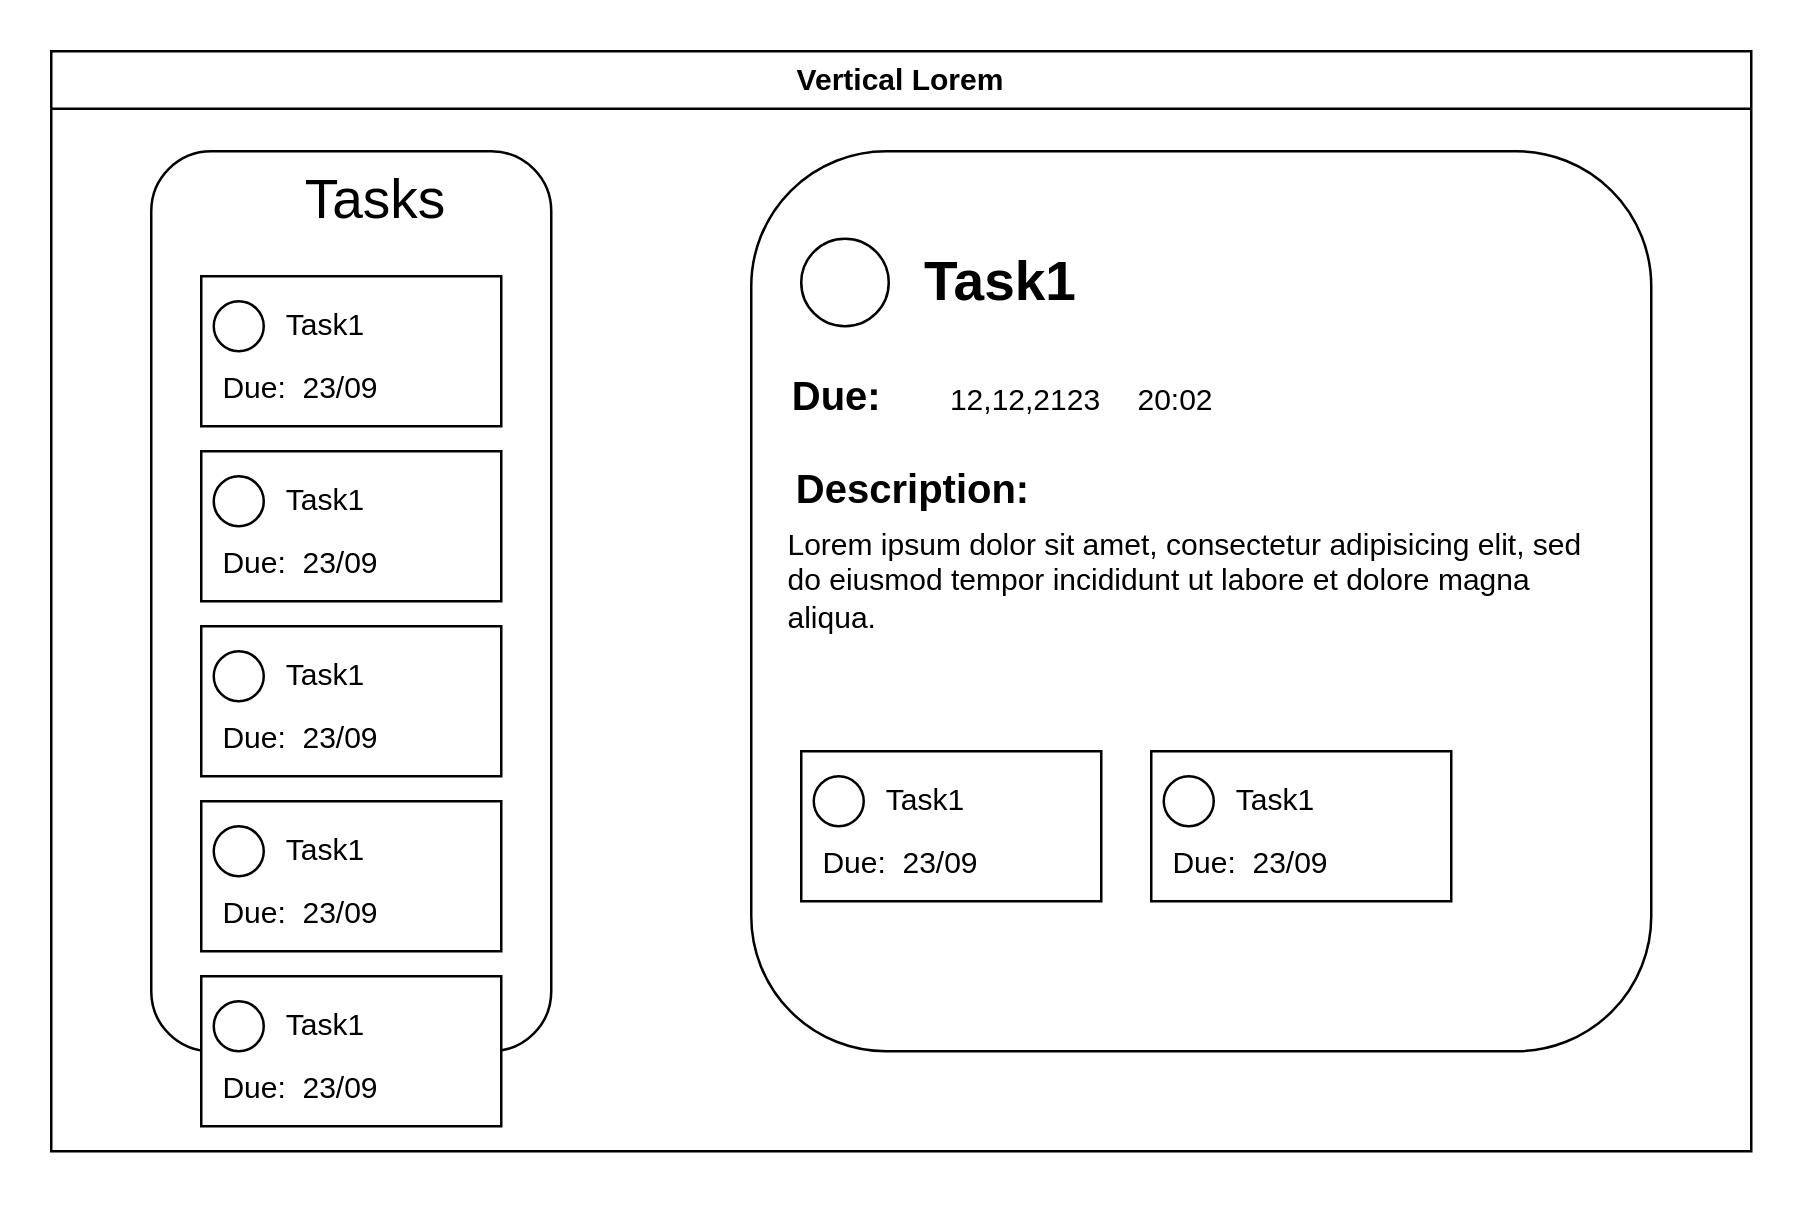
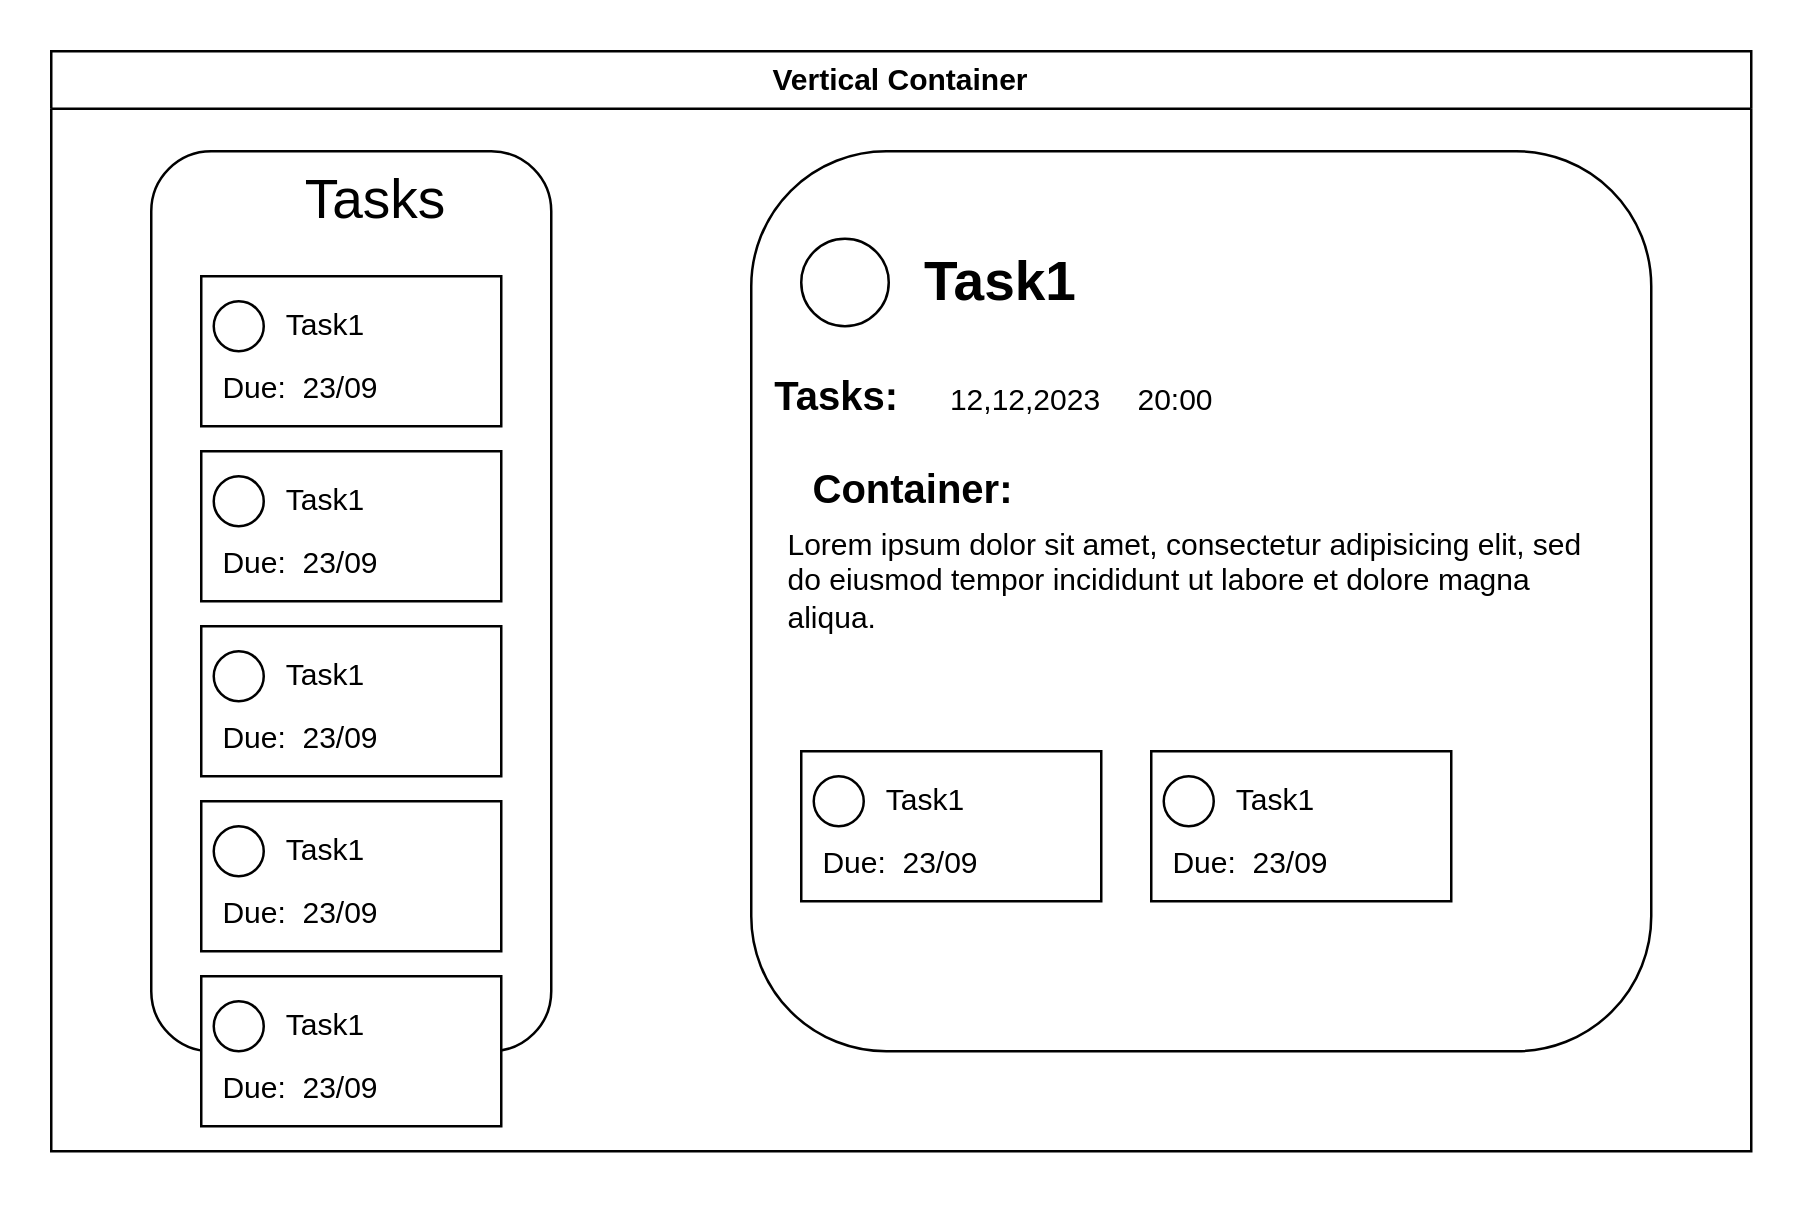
(901, 81) -> (901, 81)
(838, 396) -> (838, 396)
(1026, 401) -> (1026, 401)
(1176, 401) -> (1176, 401)
(914, 489) -> (914, 489)
